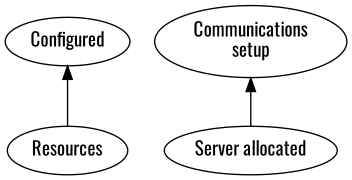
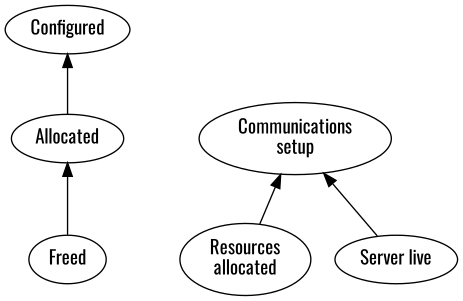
(68, 151) -> (68, 139)
(251, 151) -> (396, 259)
none -> (68, 259)
none -> (245, 259)
